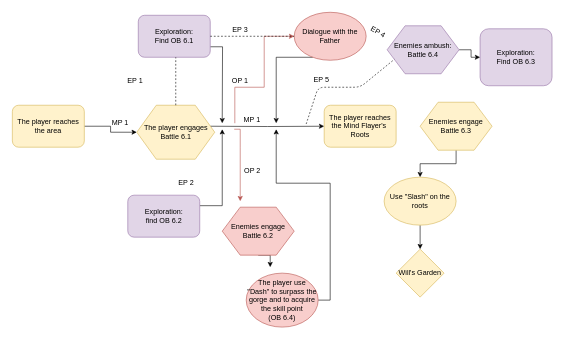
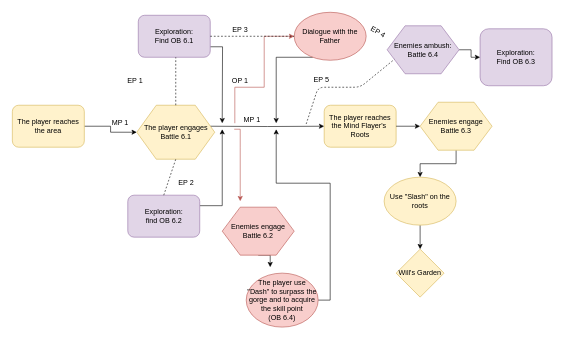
none -> (414, 126)
(252, 171) -> none
none -> (170, 178)
